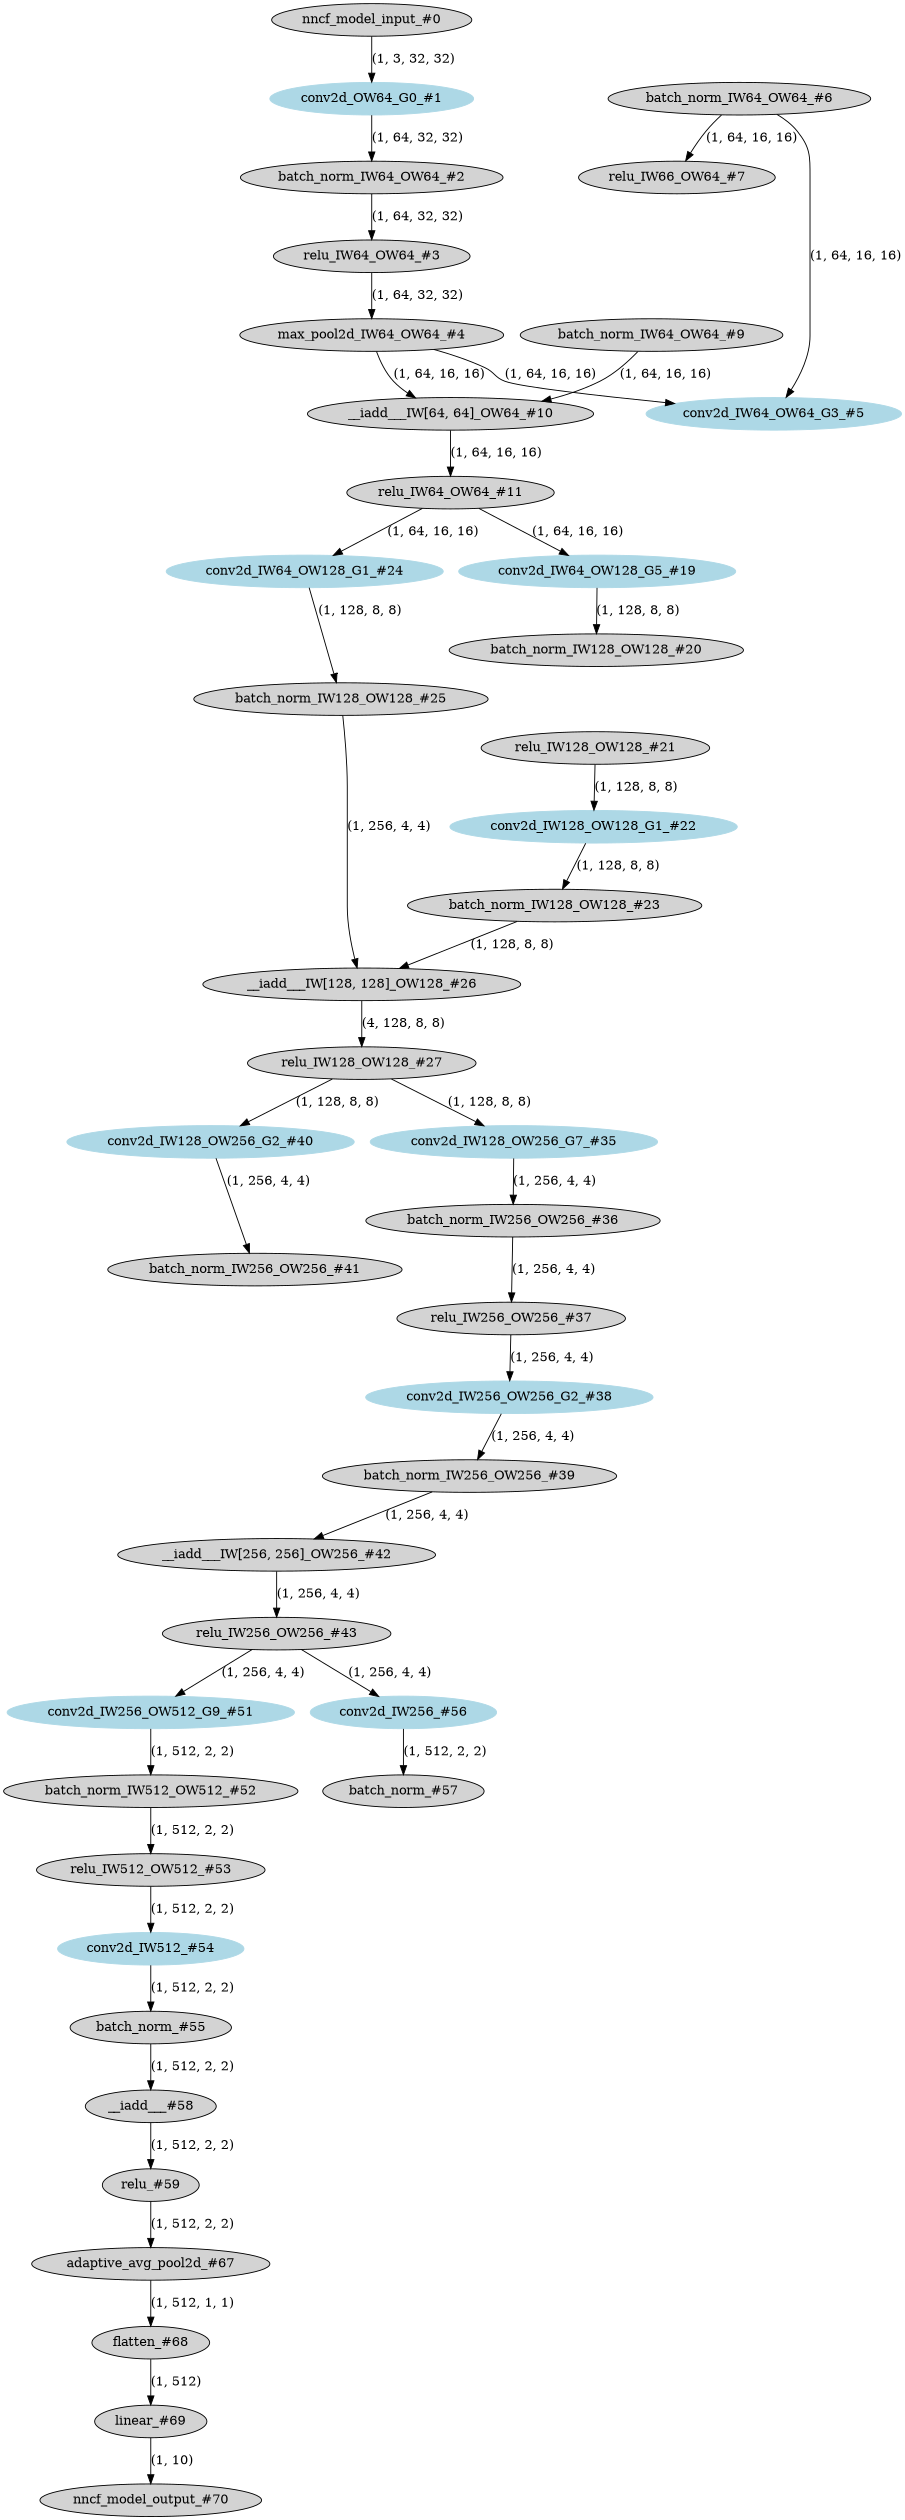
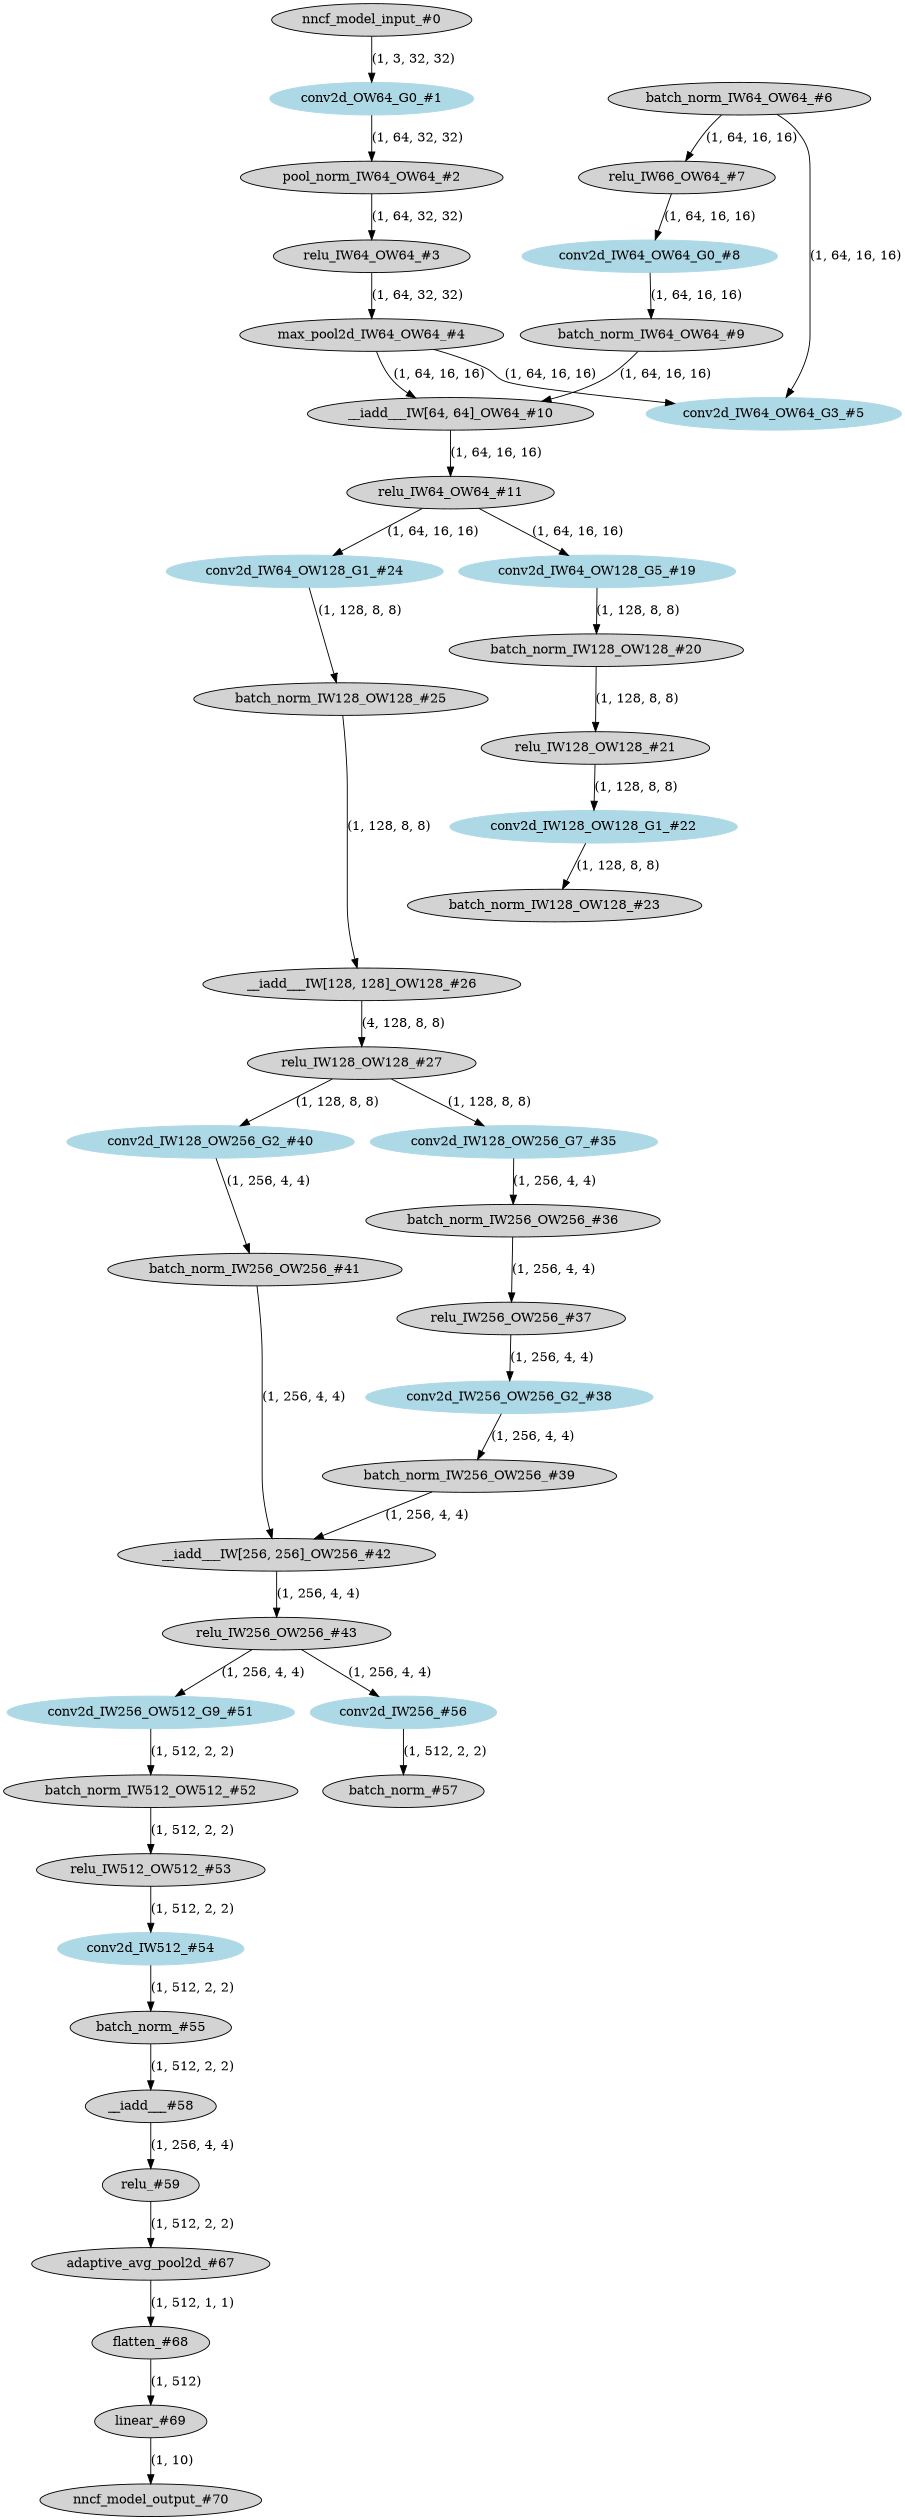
(372, 177) -> (372, 177)
none -> (650, 256)
none -> (596, 694)
(389, 827) -> (389, 827)
(463, 943) -> none
none -> (262, 1408)
(192, 2146) -> (192, 2146)
